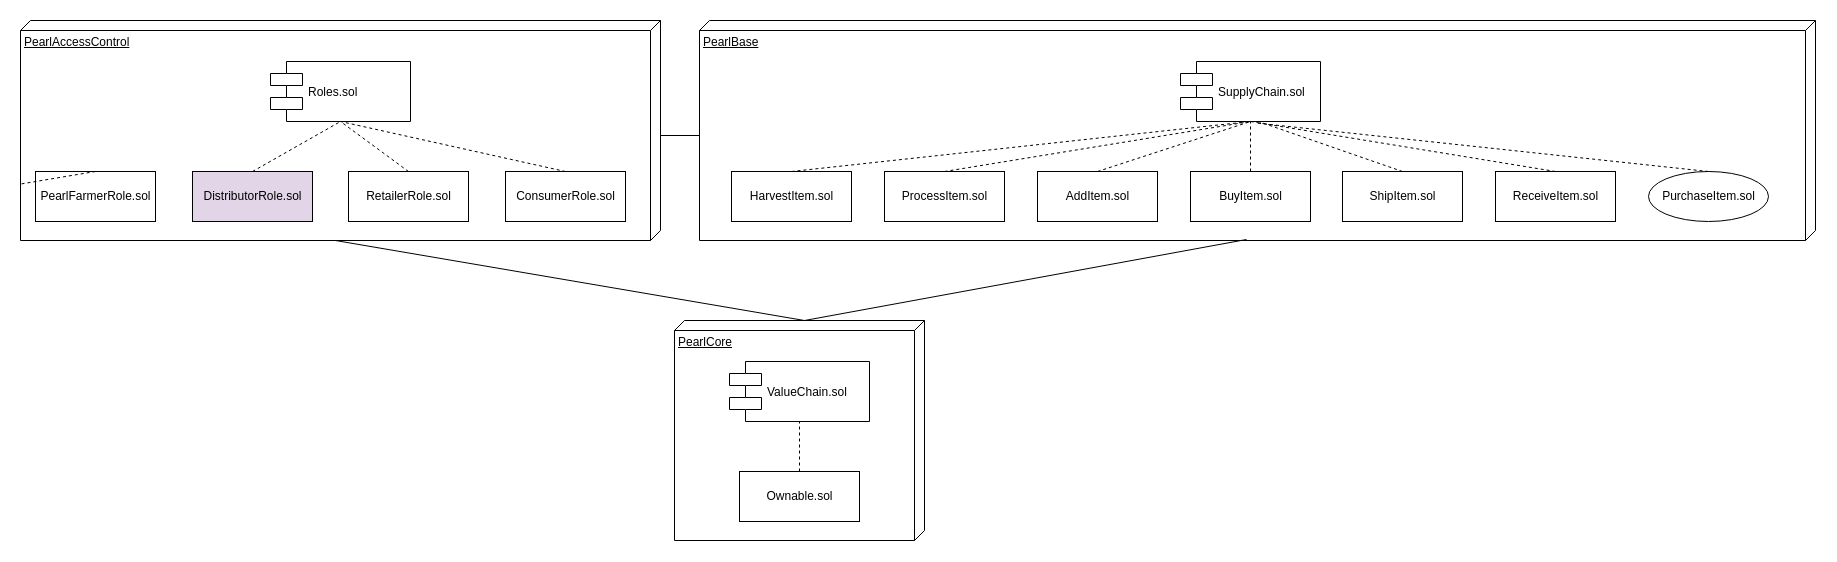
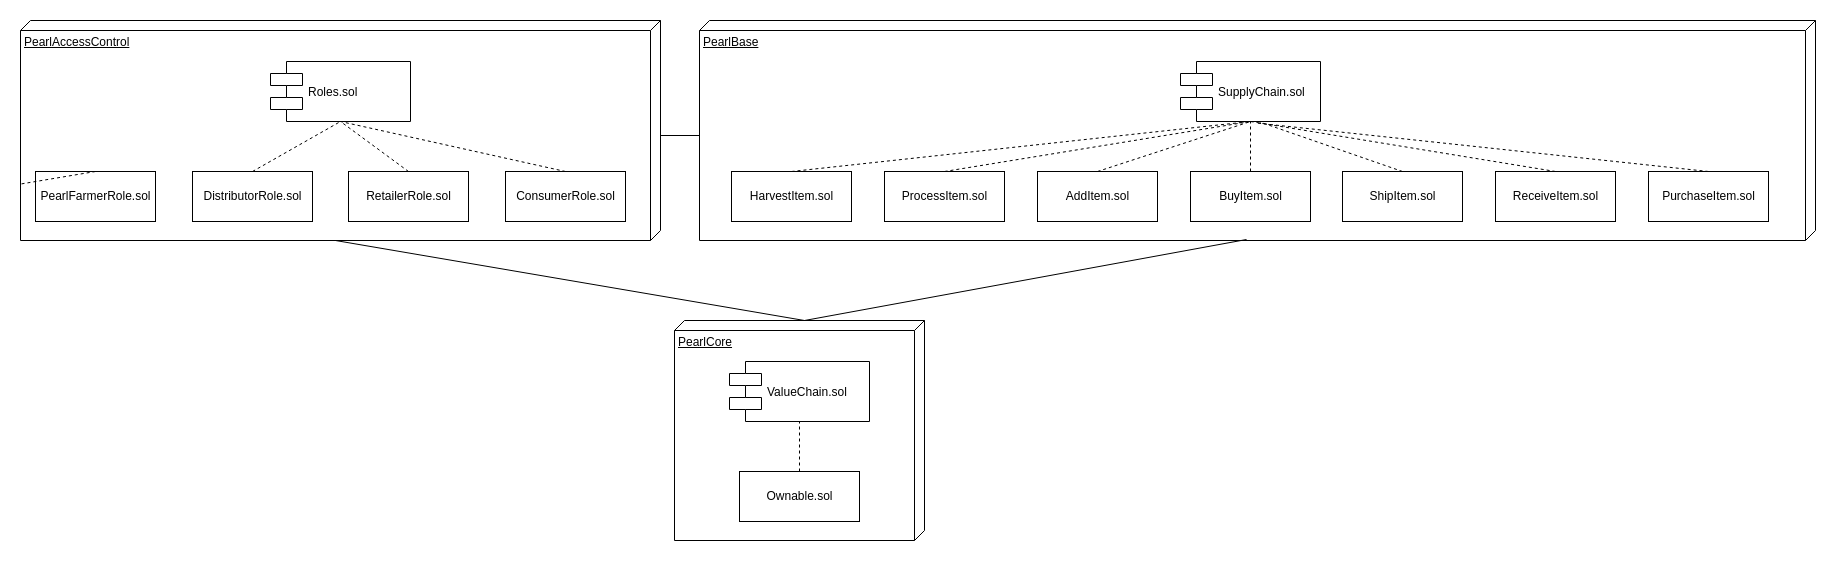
(253, 197) -> (253, 197)
(1709, 197) -> (1709, 197)
